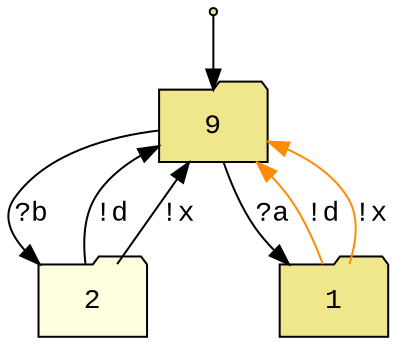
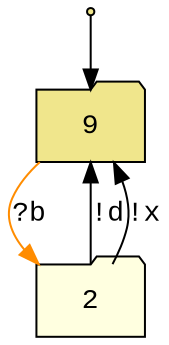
(54, 163) -> (11, 203)
(334, 301) -> none
